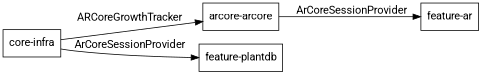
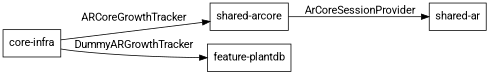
(241, 17) -> (249, 17)
(450, 17) -> (458, 17)
(130, 45) -> (134, 45)
